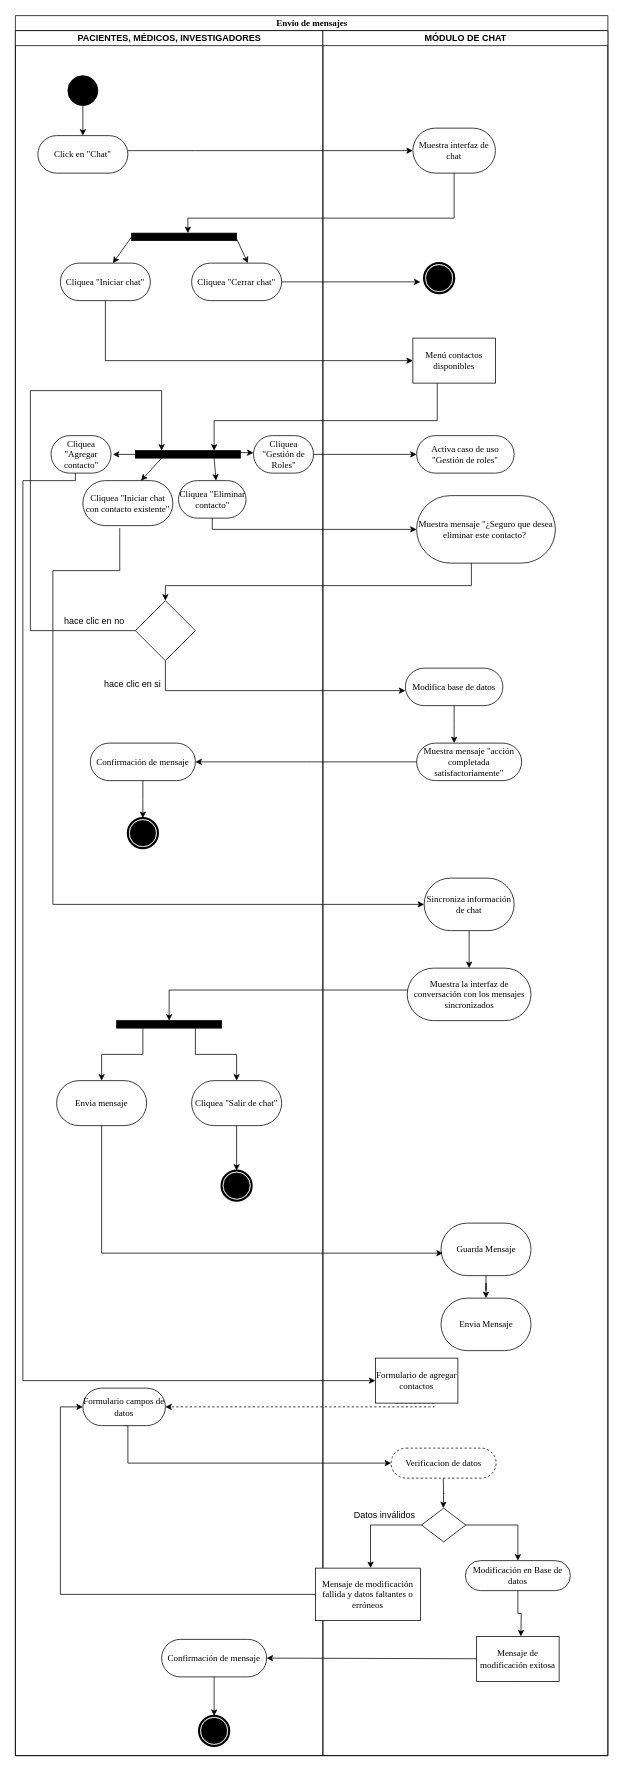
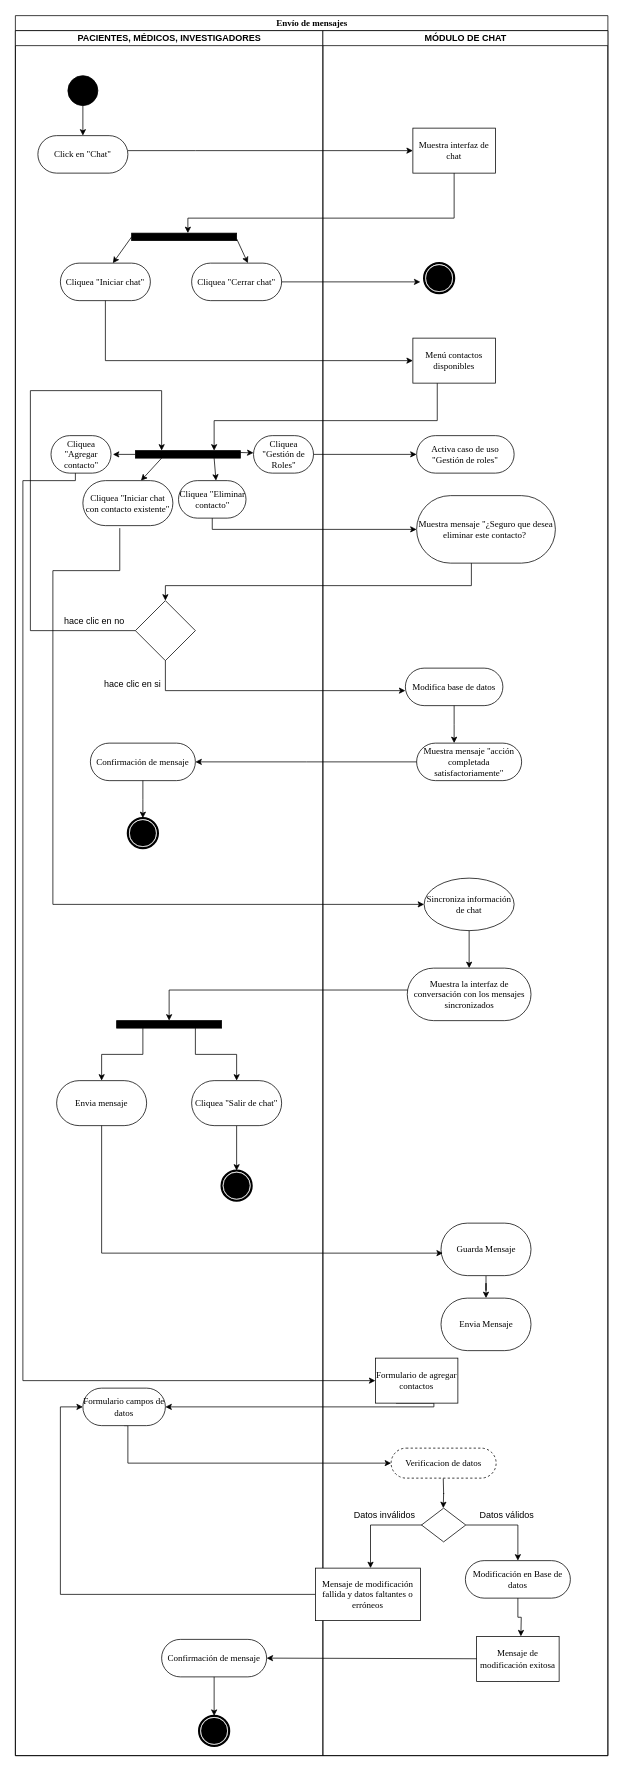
(454, 150) -> (454, 150)
(469, 904) -> (469, 904)
(306, 1407) -> (306, 1407)
none -> (507, 1515)
(518, 1575) -> (518, 1579)
